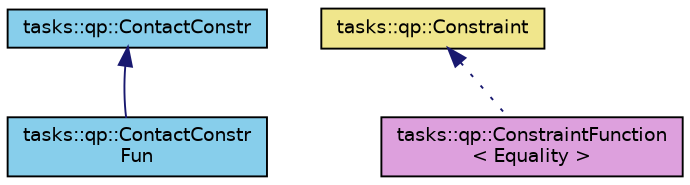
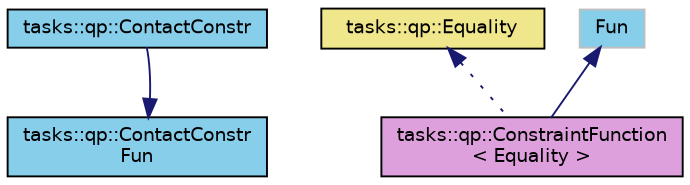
(433, 29) -> (433, 29)
none -> (612, 29)
(124, 92) -> (150, 73)
